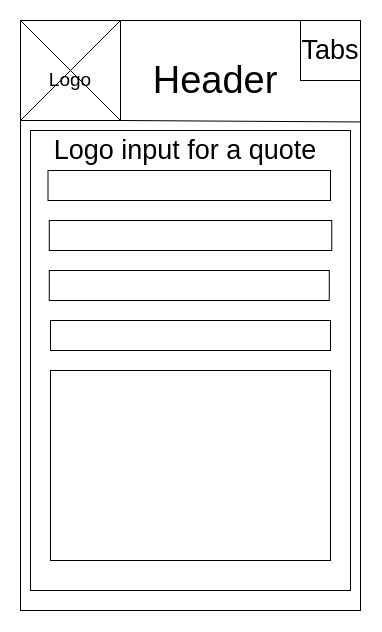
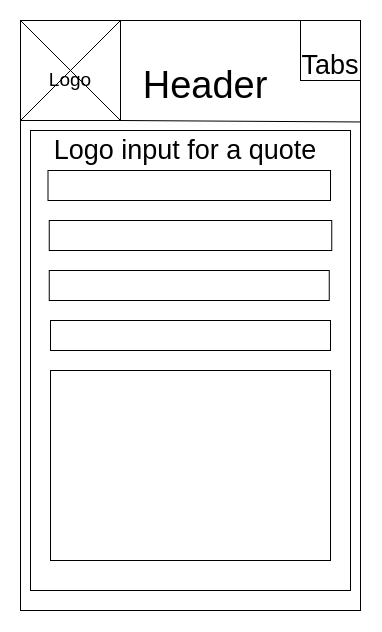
(331, 51) -> (331, 66)
(216, 81) -> (206, 86)
